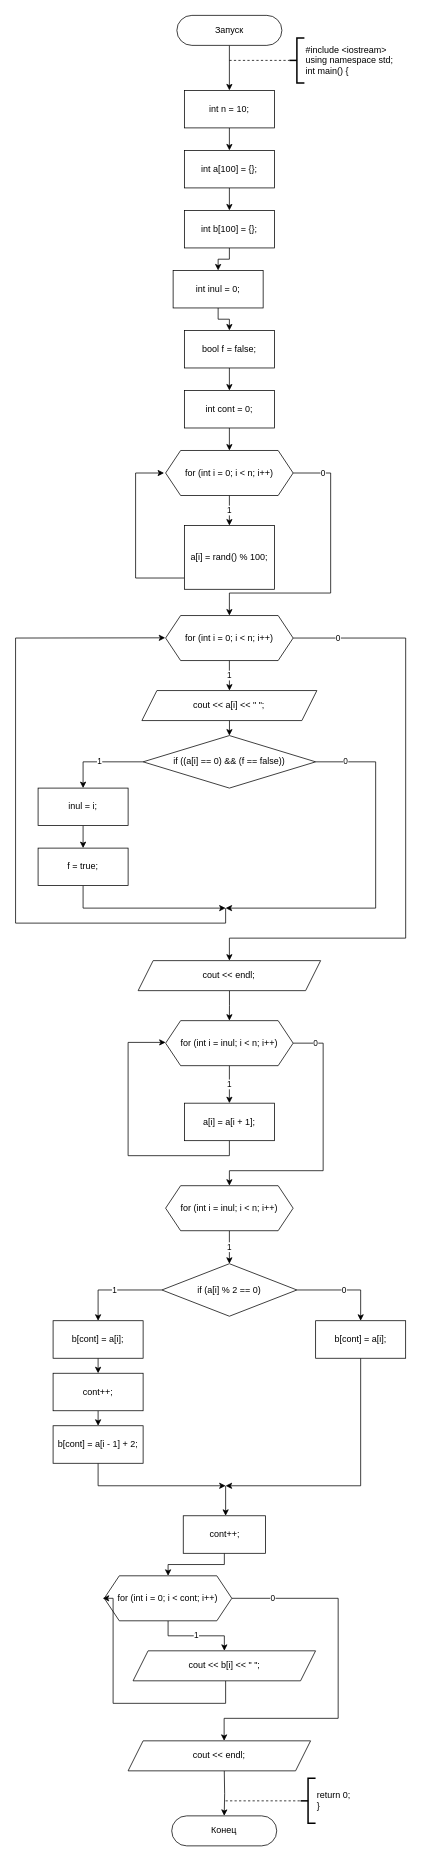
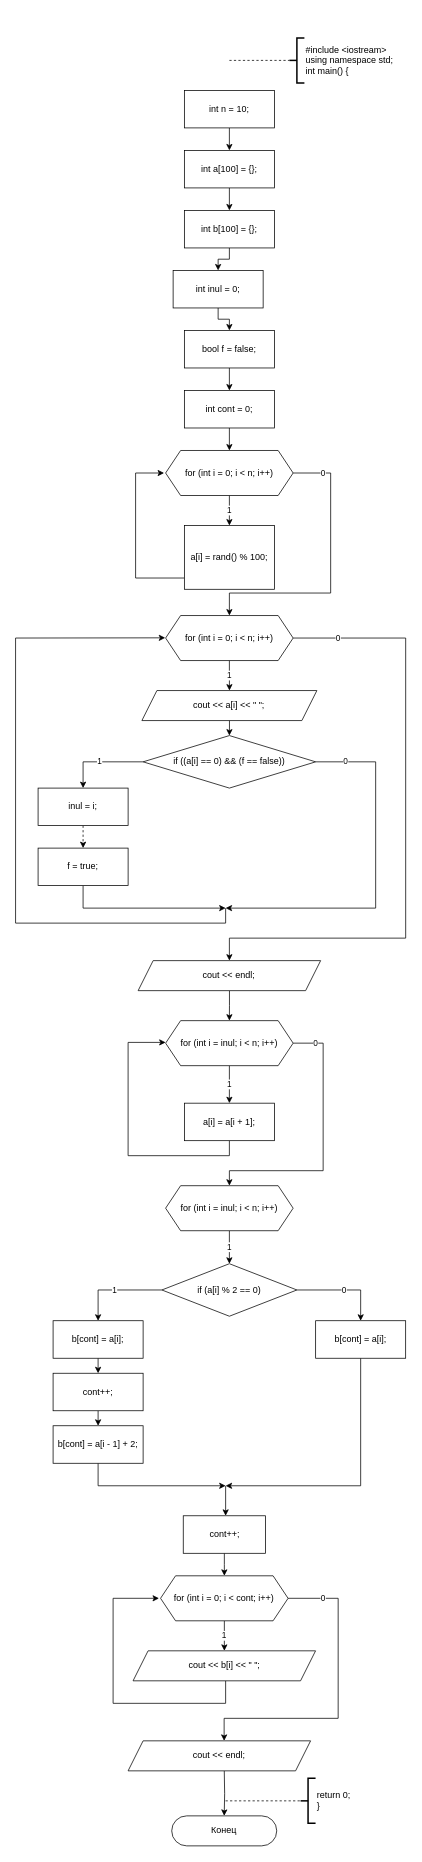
(229, 30) -> none
(229, 65) -> none
(83, 835) -> (83, 835)
(168, 1598) -> (224, 1598)
